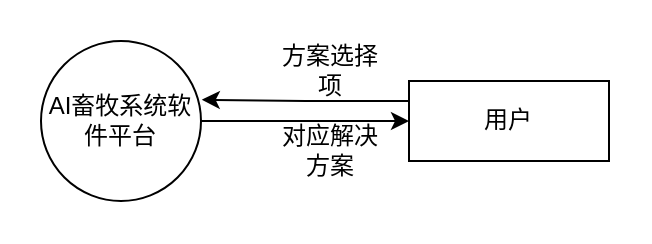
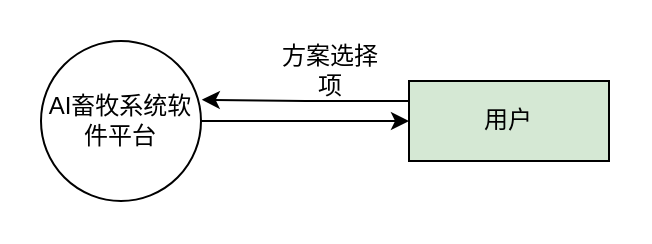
(509, 121) -> (509, 121)
(331, 151) -> none
